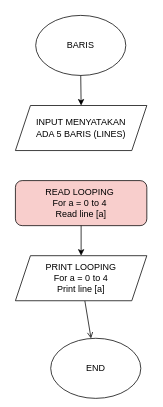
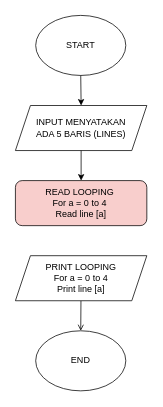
(81, 45) -> (81, 45)
none -> (81, 174)
(81, 249) -> none
(96, 368) -> (81, 360)
